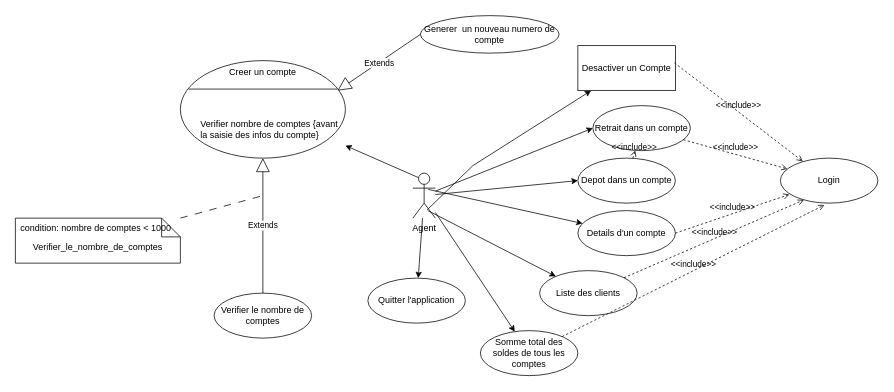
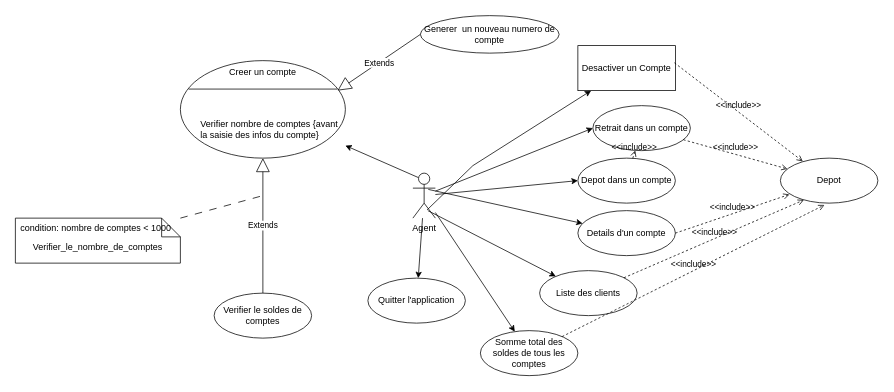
(829, 180) -> (829, 180)
(263, 315) -> (263, 315)
